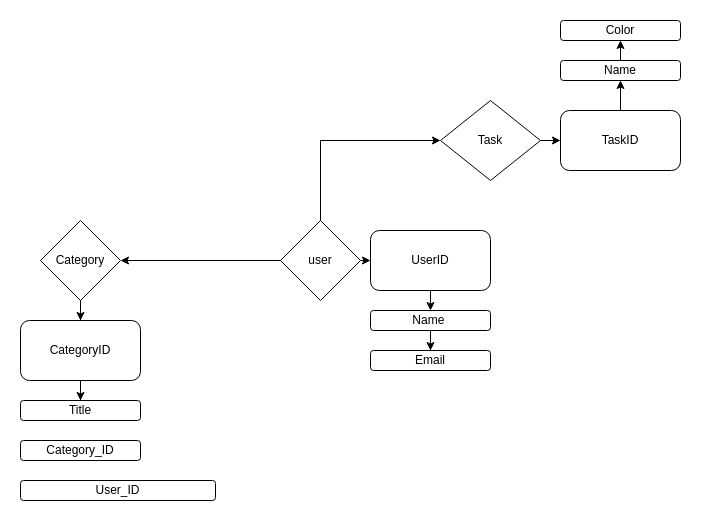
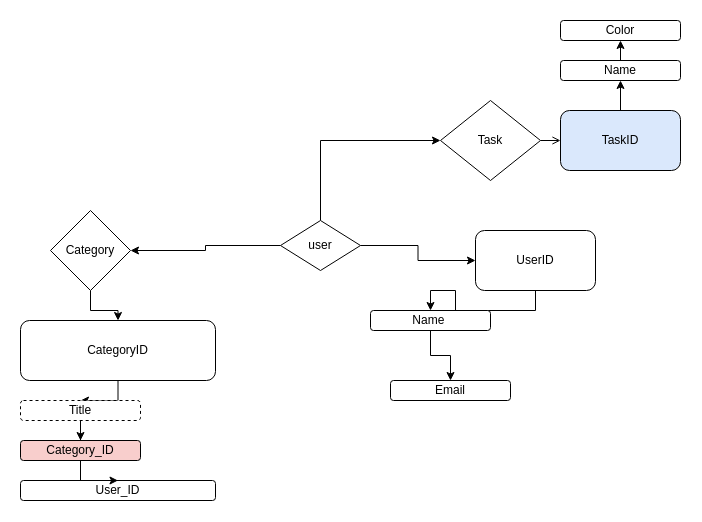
(552, 141) -> (554, 141)
(621, 141) -> (621, 141)
(81, 261) -> (91, 251)
(321, 261) -> (321, 246)
(431, 261) -> (536, 261)
(81, 351) -> (118, 351)
(431, 361) -> (451, 391)
(81, 411) -> (81, 411)
none -> (81, 435)
(81, 451) -> (81, 451)
none -> (81, 471)
